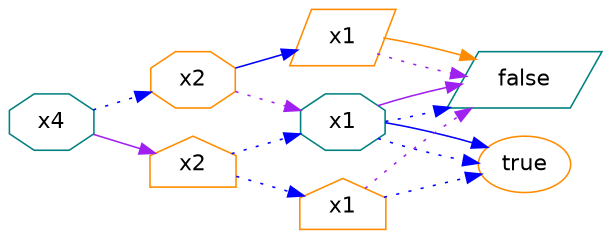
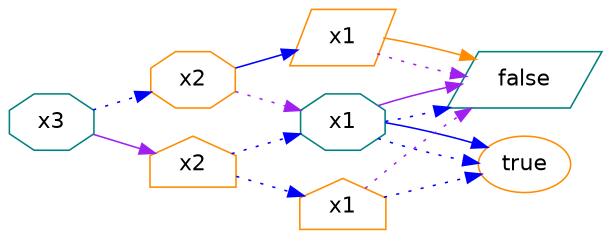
(52, 122) -> (52, 122)
